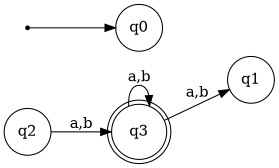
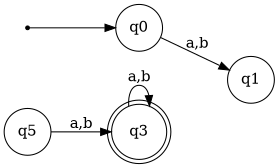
(192, 107) -> (190, 52)
(28, 132) -> (28, 132)
